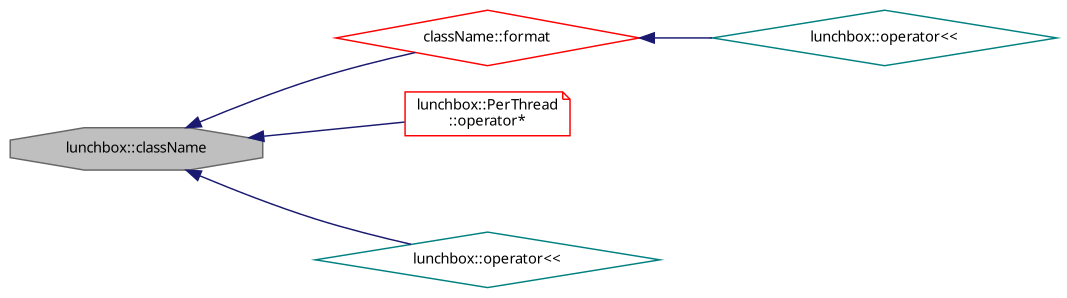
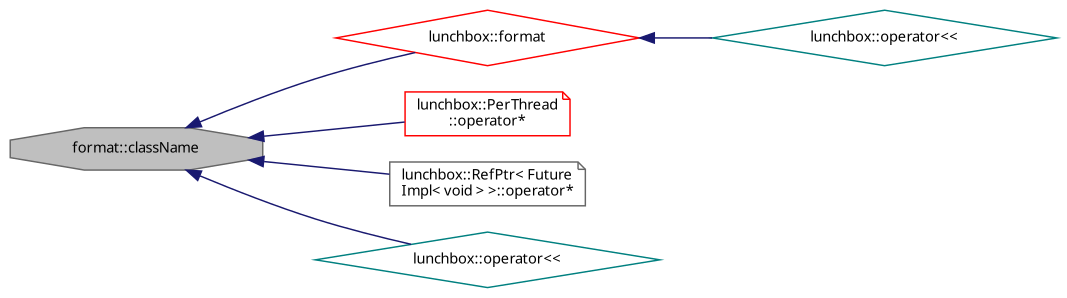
(488, 38) -> (488, 38)
(136, 149) -> (136, 149)
none -> (488, 184)
